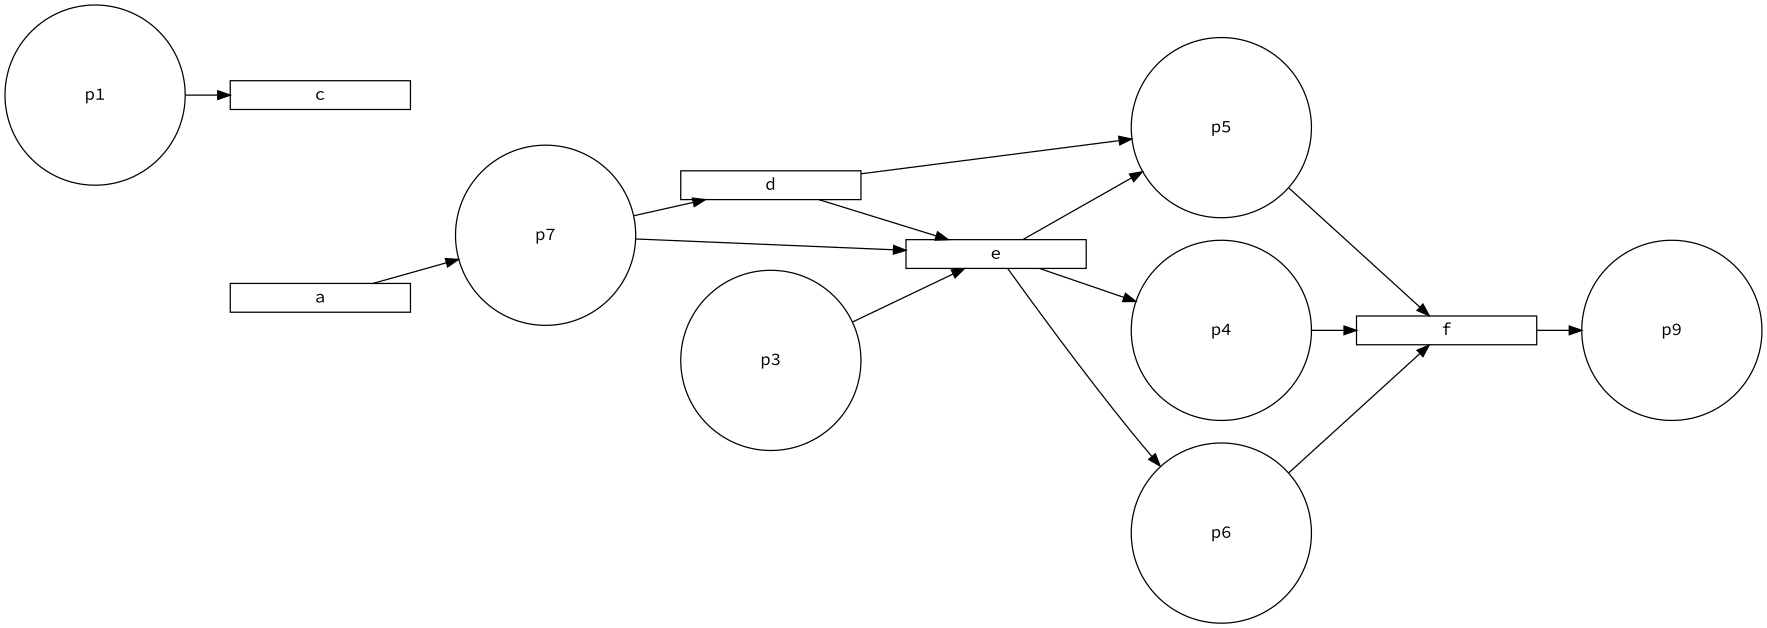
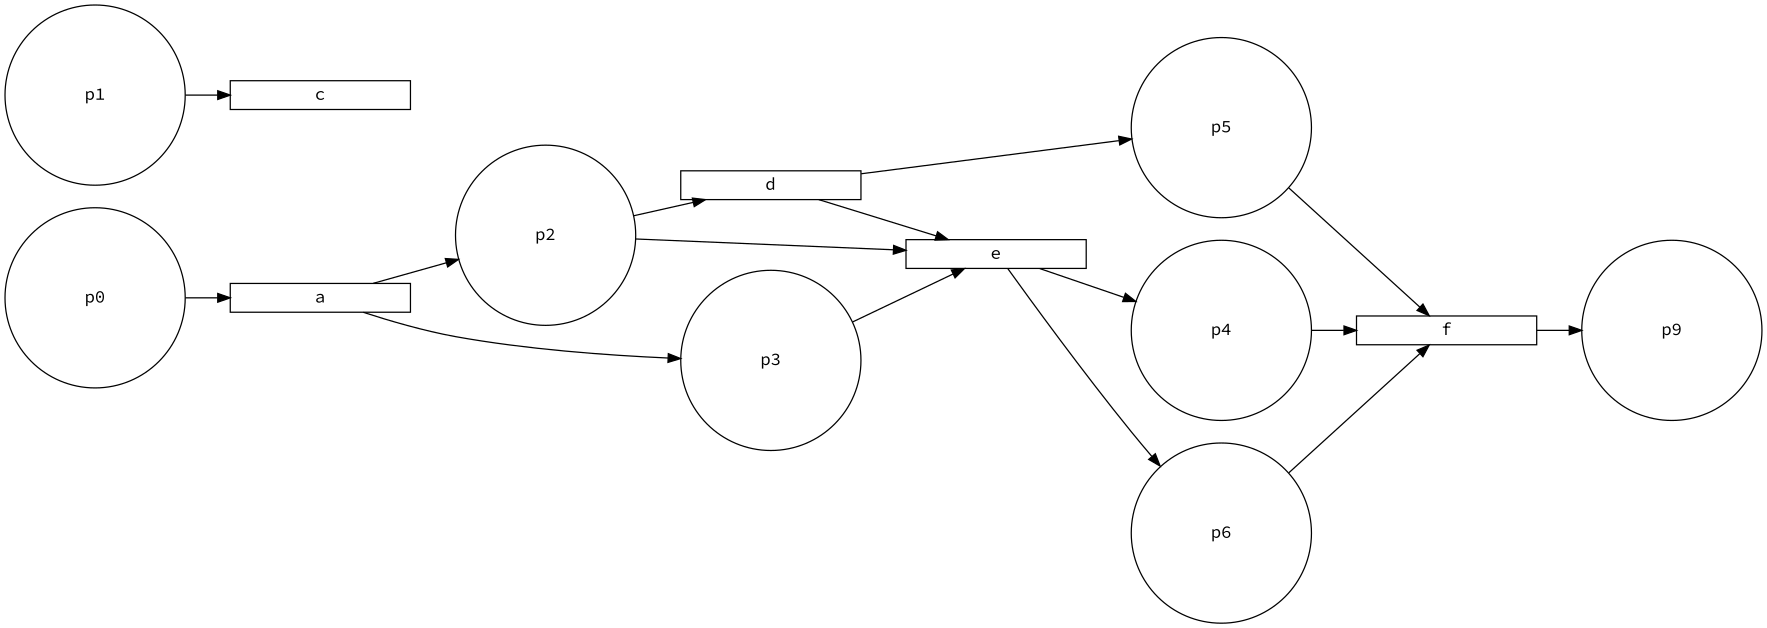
(1077, 209) -> none
(546, 235) -> (546, 235)
none -> (95, 298)
none -> (514, 345)
